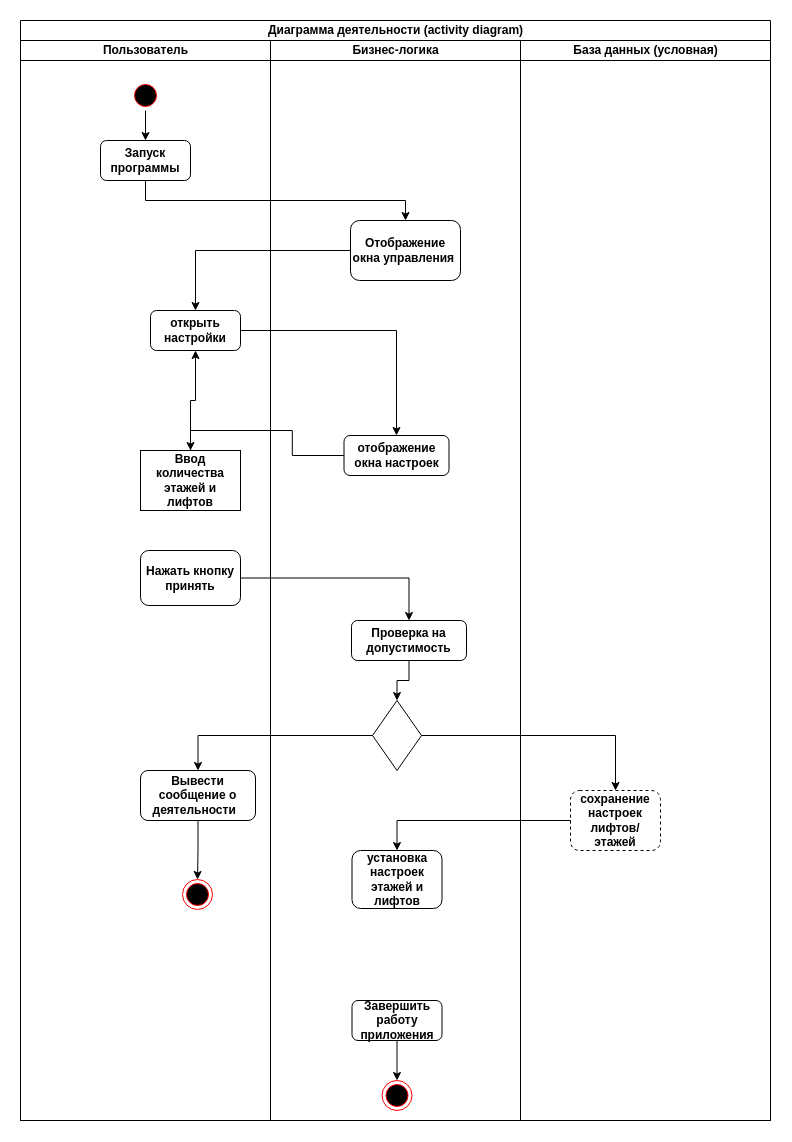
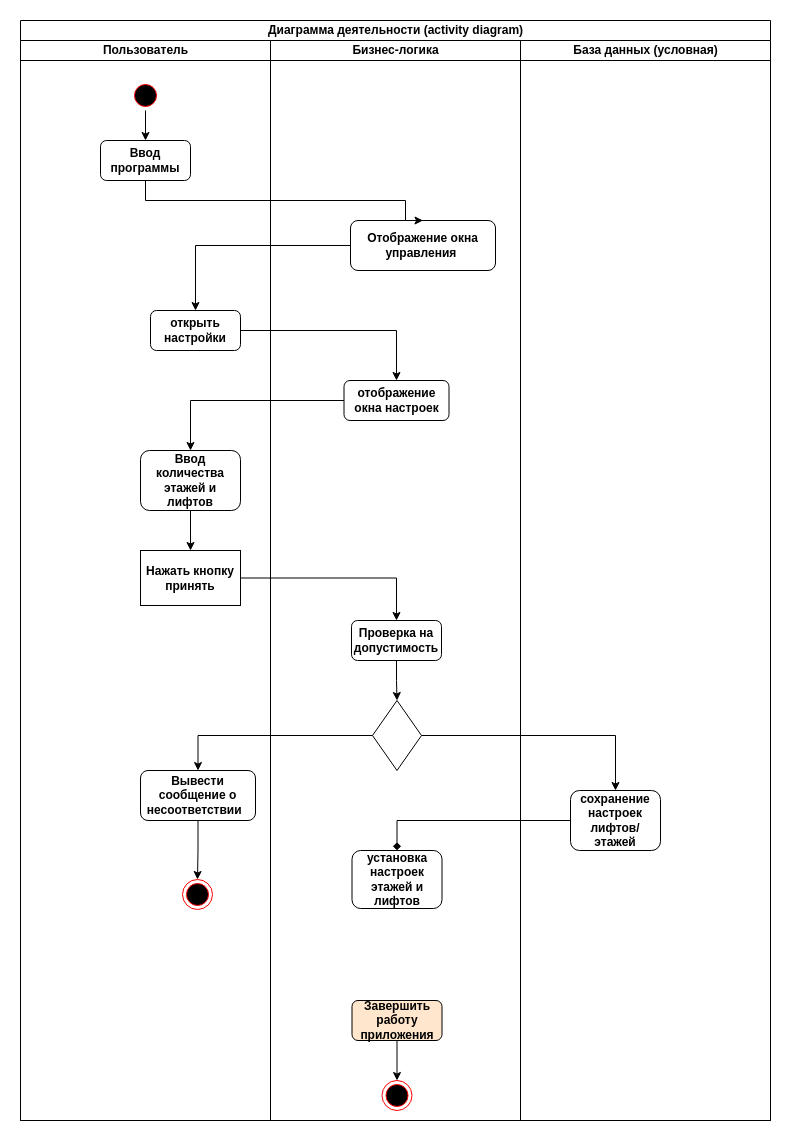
(146, 161) -> (146, 161)
(406, 251) -> (423, 246)
(196, 378) -> (191, 527)
(397, 456) -> (397, 401)
(191, 481) -> (191, 481)
(191, 578) -> (191, 578)
(409, 641) -> (397, 641)
(198, 796) -> (198, 796)
(616, 821) -> (616, 821)
(397, 842) -> (397, 841)
(397, 1021) -> (397, 1021)
